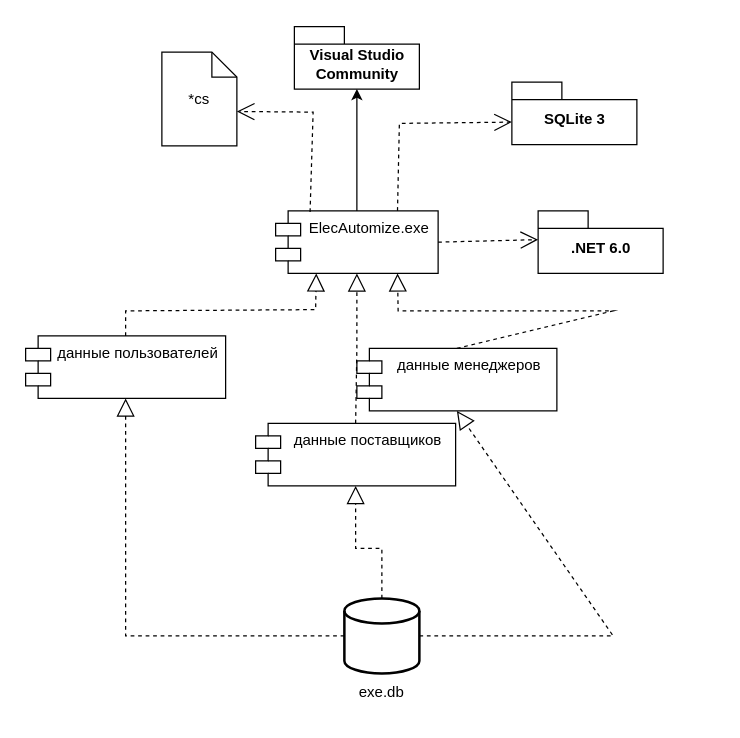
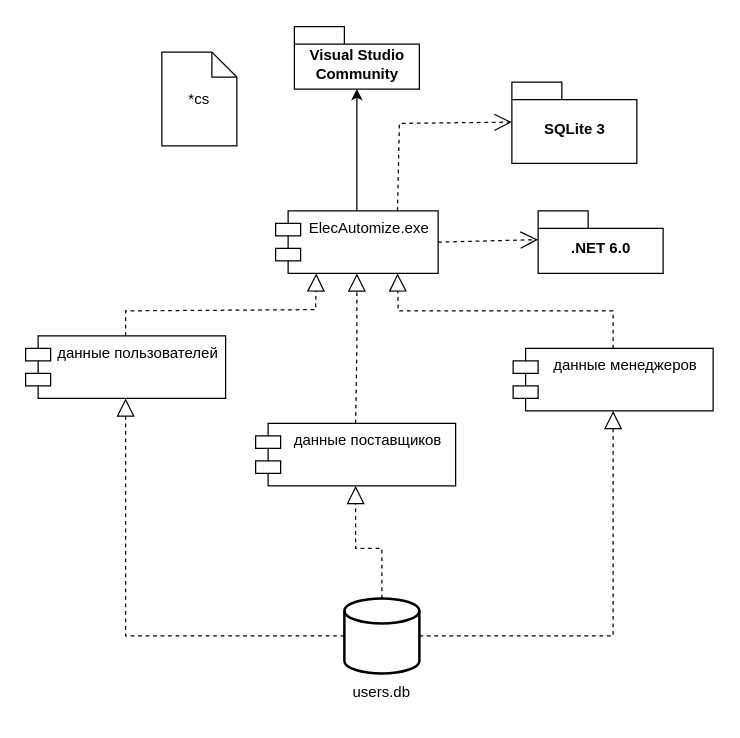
(574, 113) -> (574, 123)
(313, 125) -> none
(457, 379) -> (613, 379)
(382, 692) -> (382, 692)
